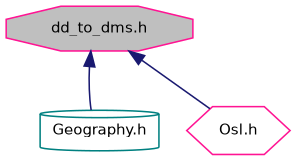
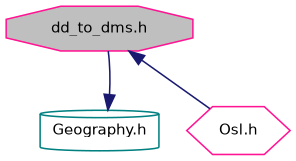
(89, 88) -> (110, 73)
